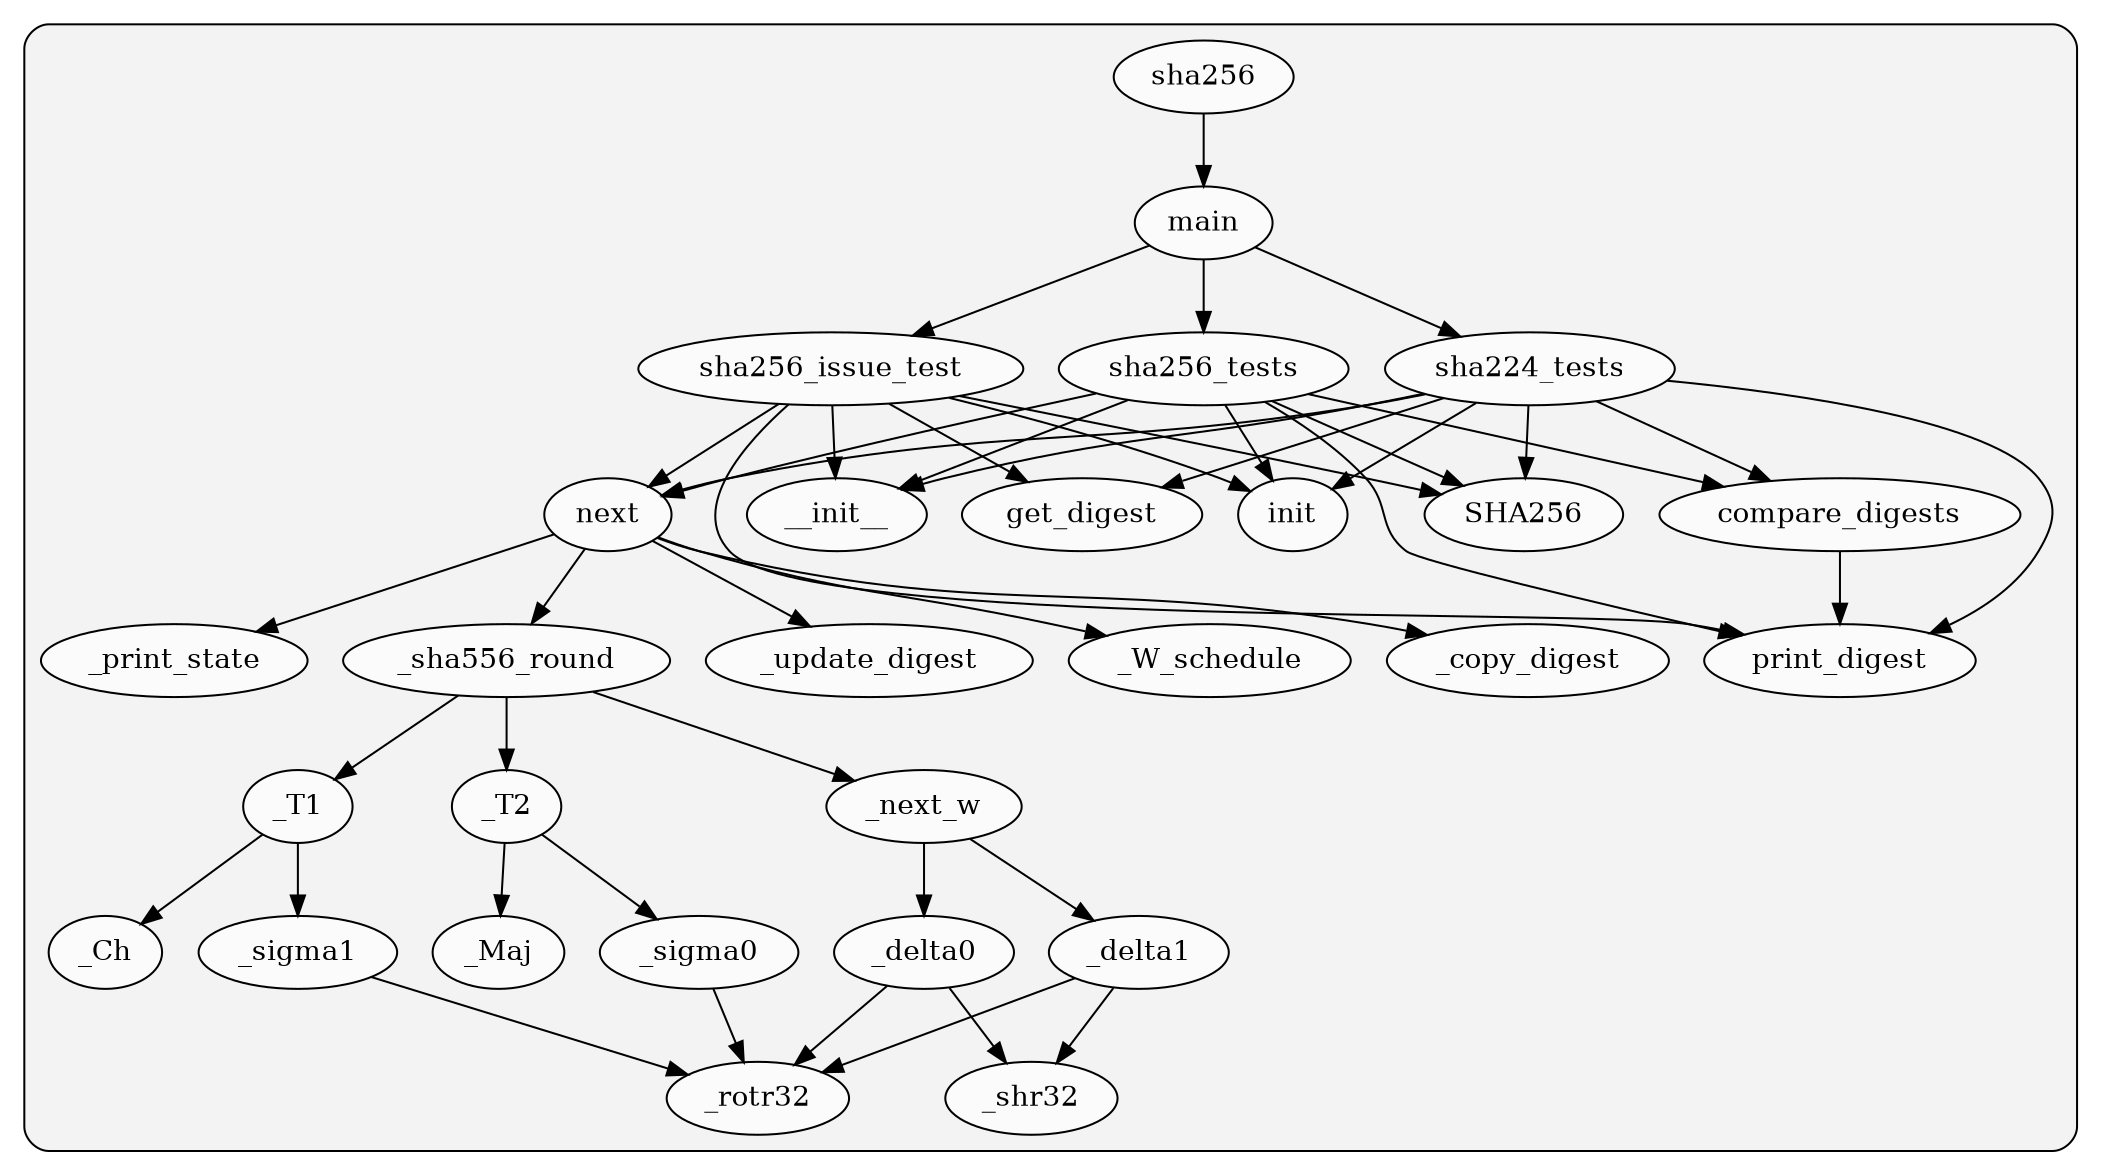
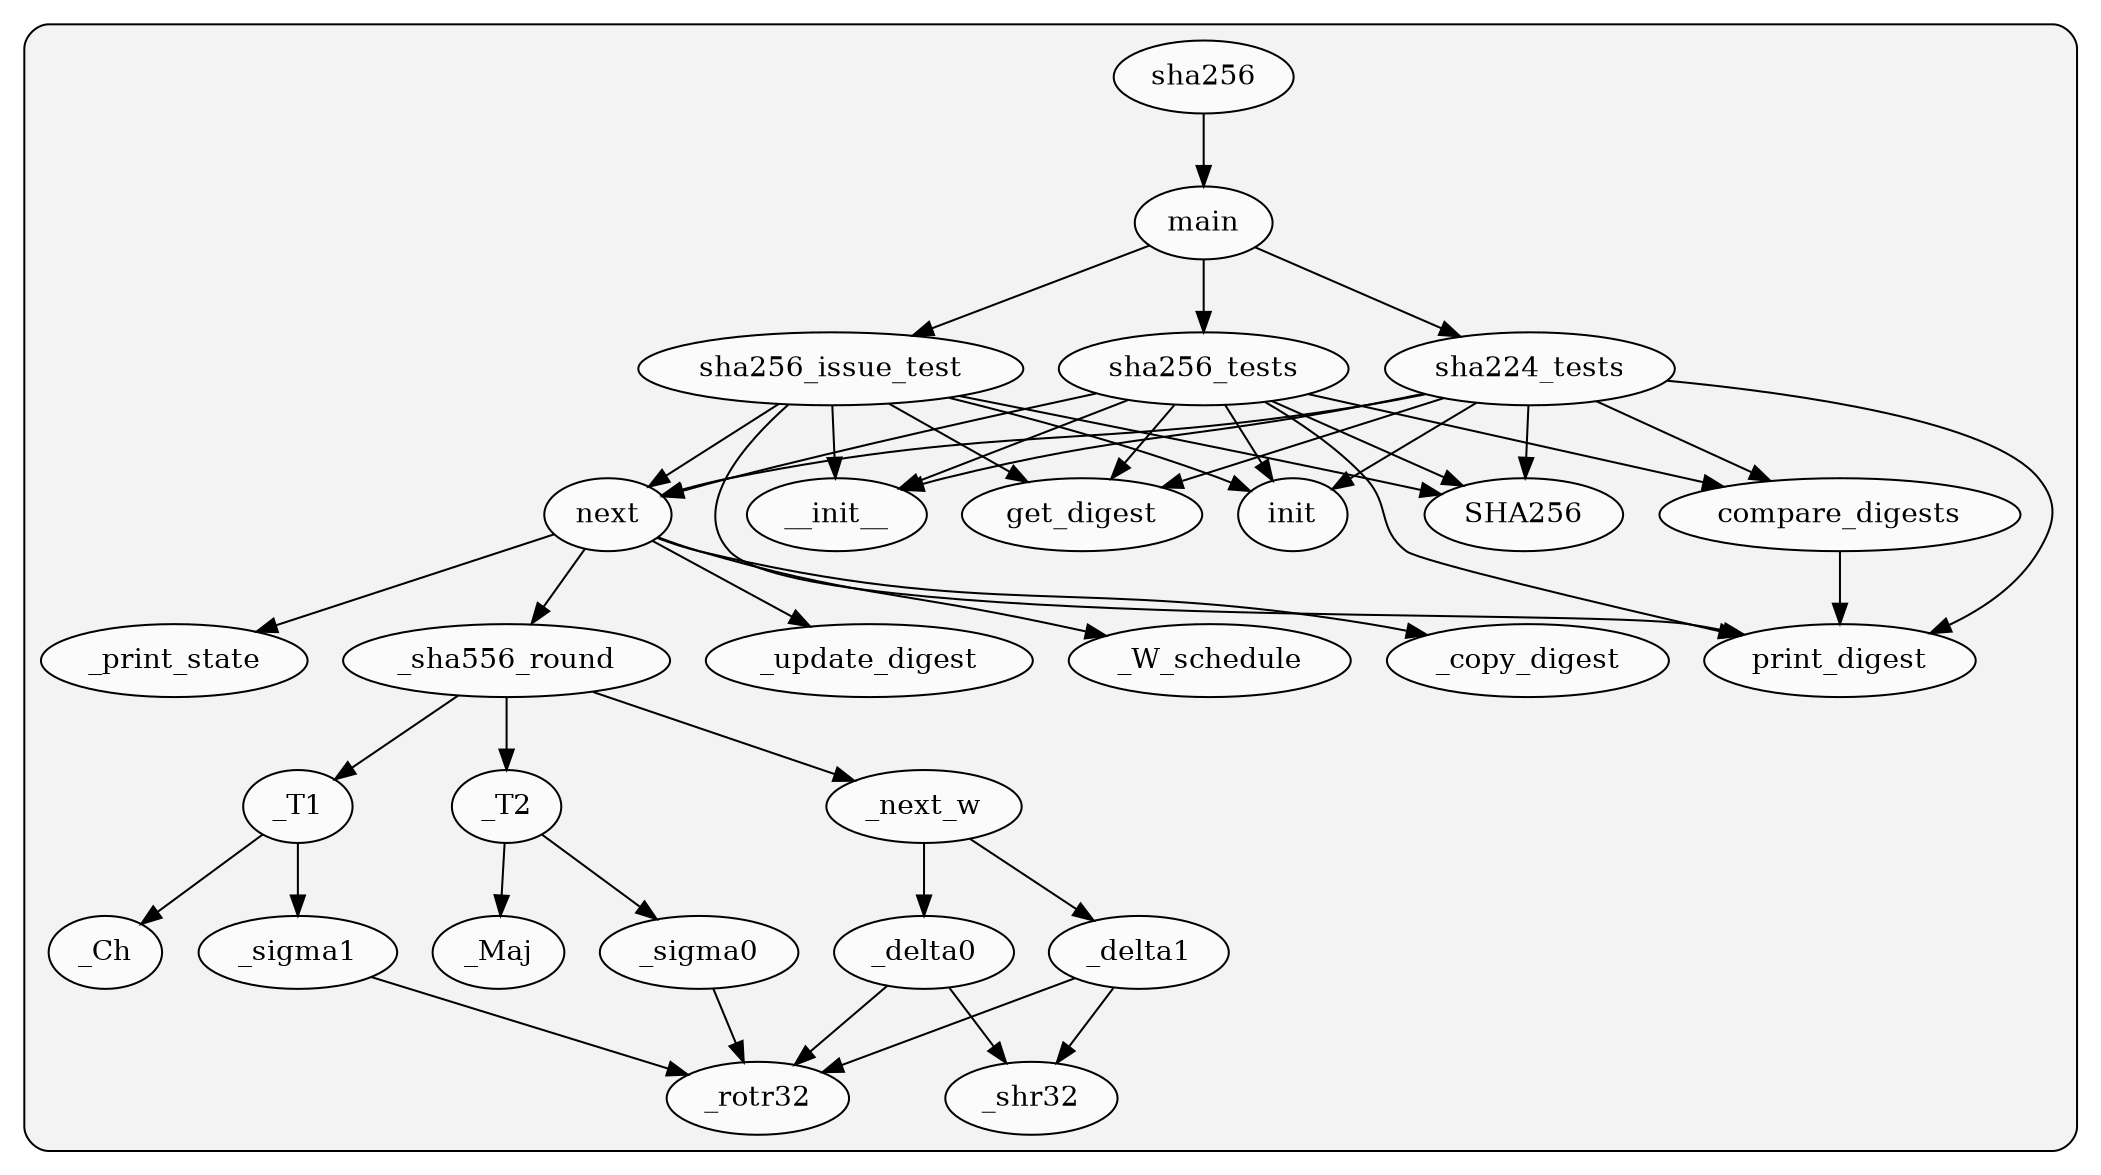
none -> (1149, 434)
